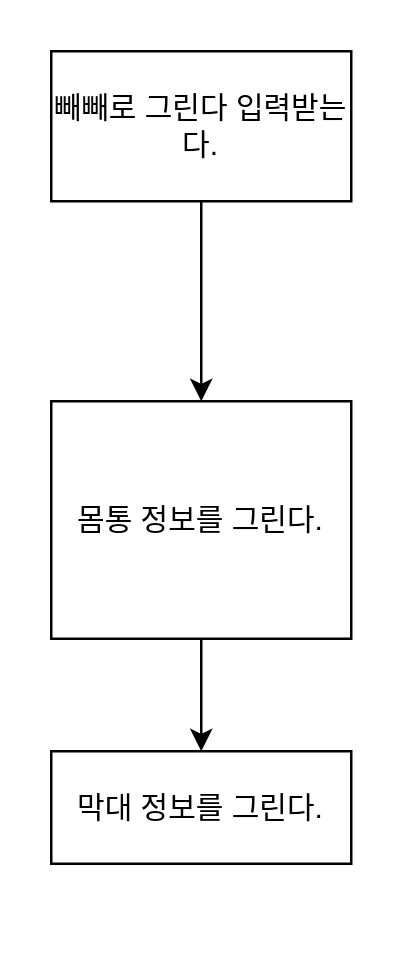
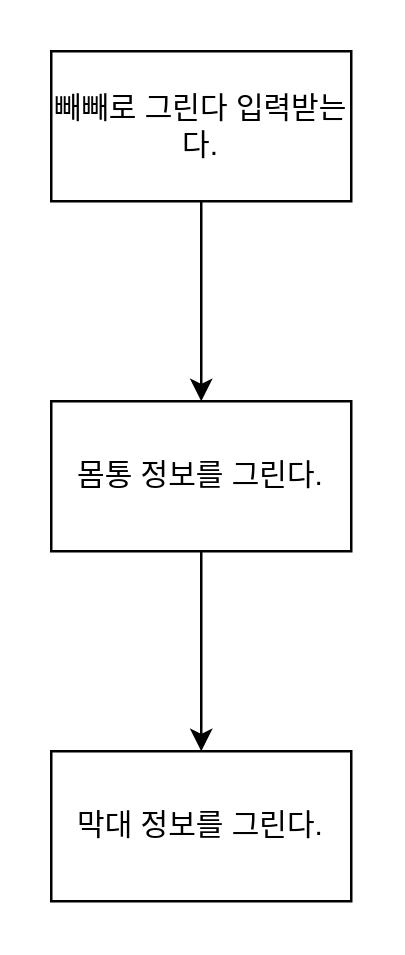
(201, 520) -> (201, 476)
(201, 808) -> (201, 826)
